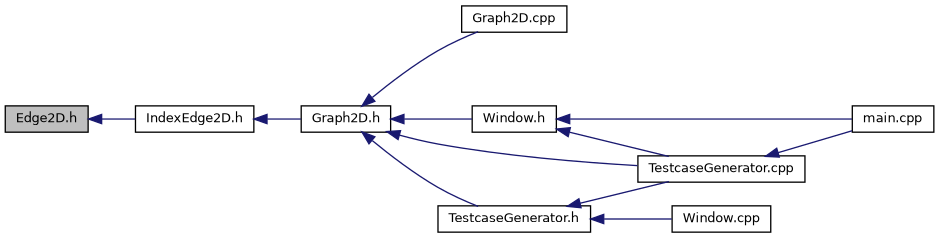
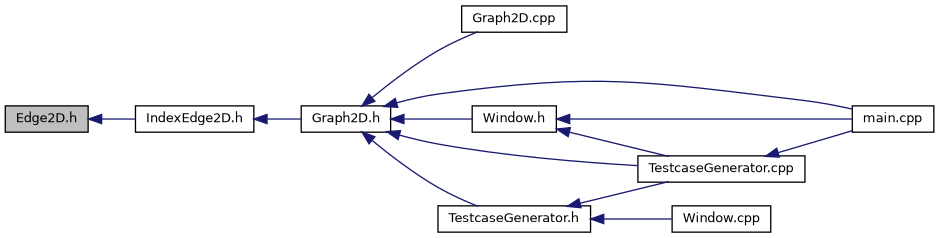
none -> (625, 82)
